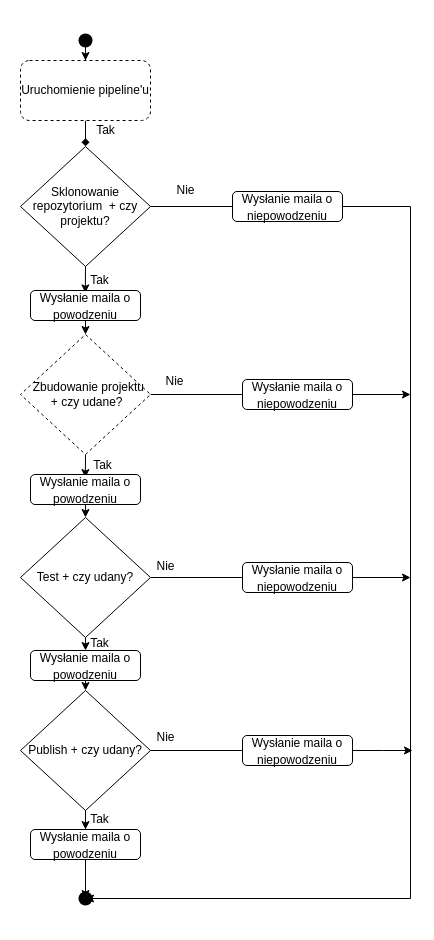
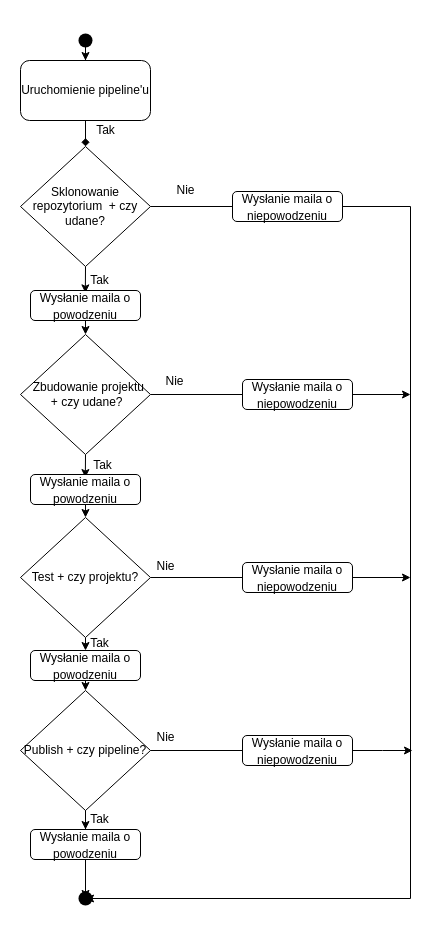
(86, 91) -> (86, 91)
(86, 207) -> (86, 207)
(86, 395) -> (86, 395)
(86, 578) -> (86, 578)
(86, 751) -> (86, 751)
